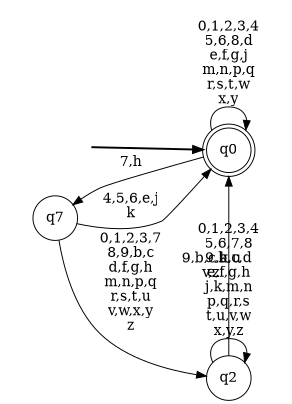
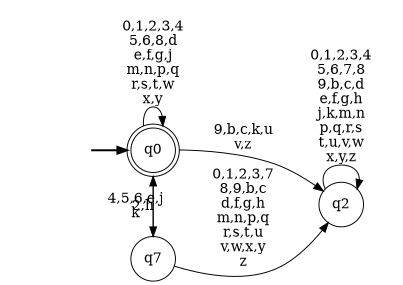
(131, 162) -> (143, 206)
(229, 271) -> (250, 157)
